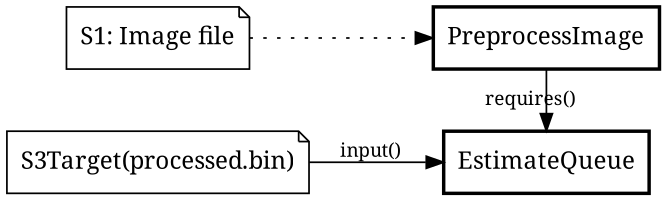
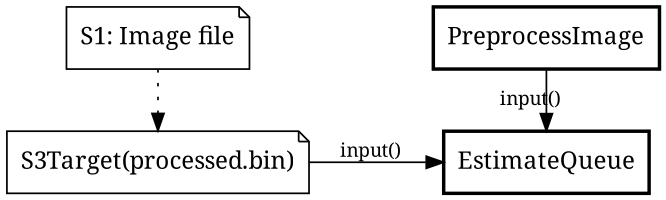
(332, 38) -> (158, 91)
(531, 100) -> (531, 100)
